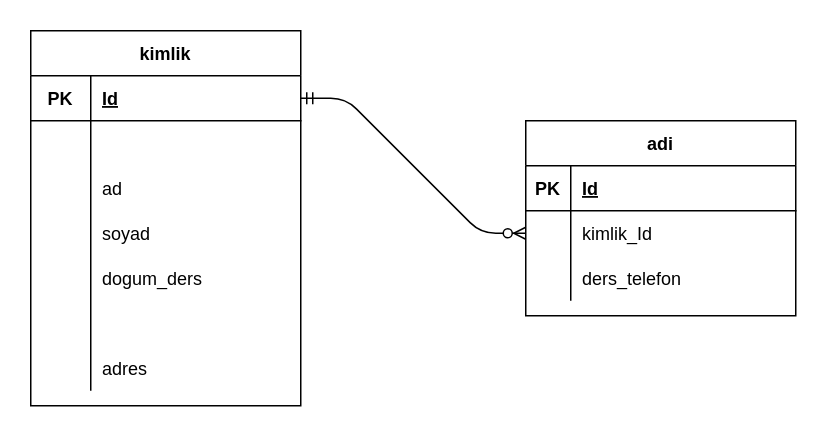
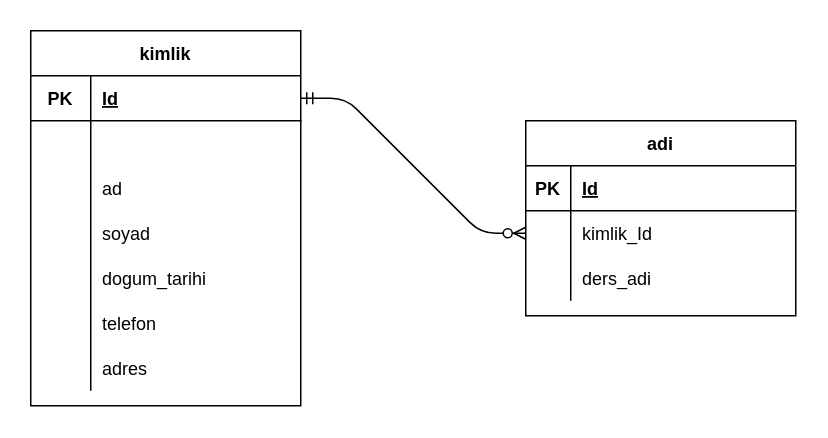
(152, 279) -> (158, 279)
(640, 279) -> (620, 279)
none -> (196, 323)
